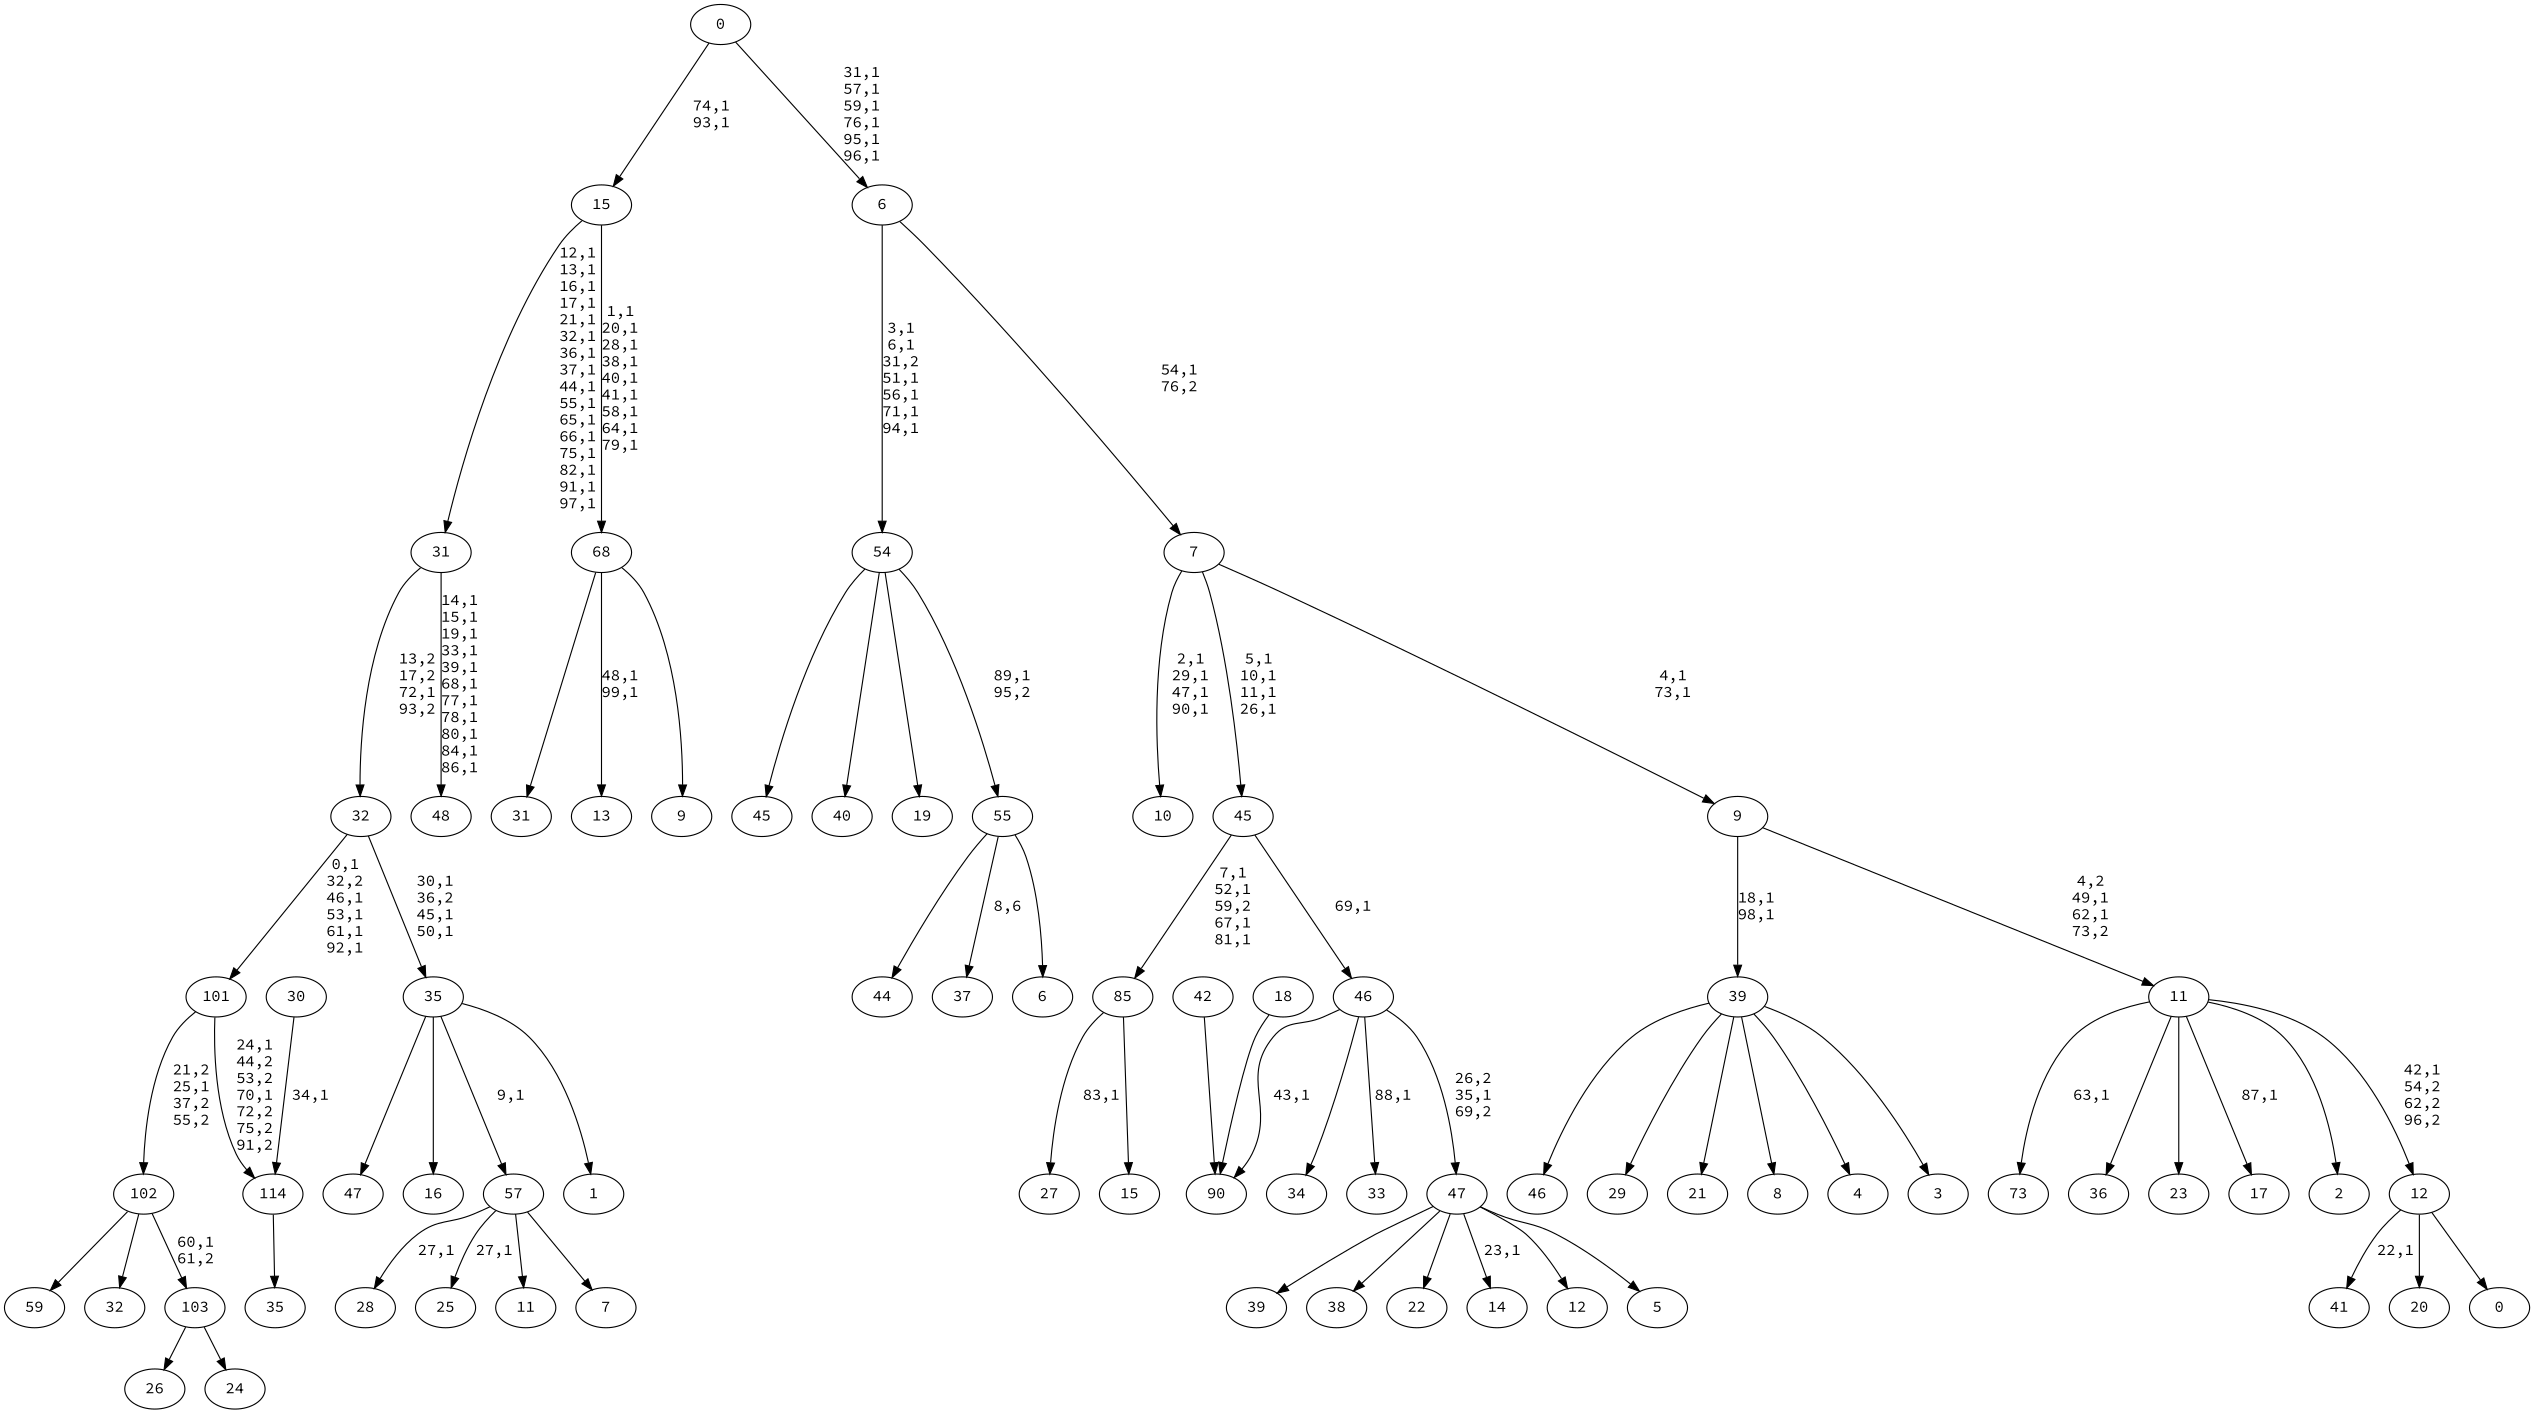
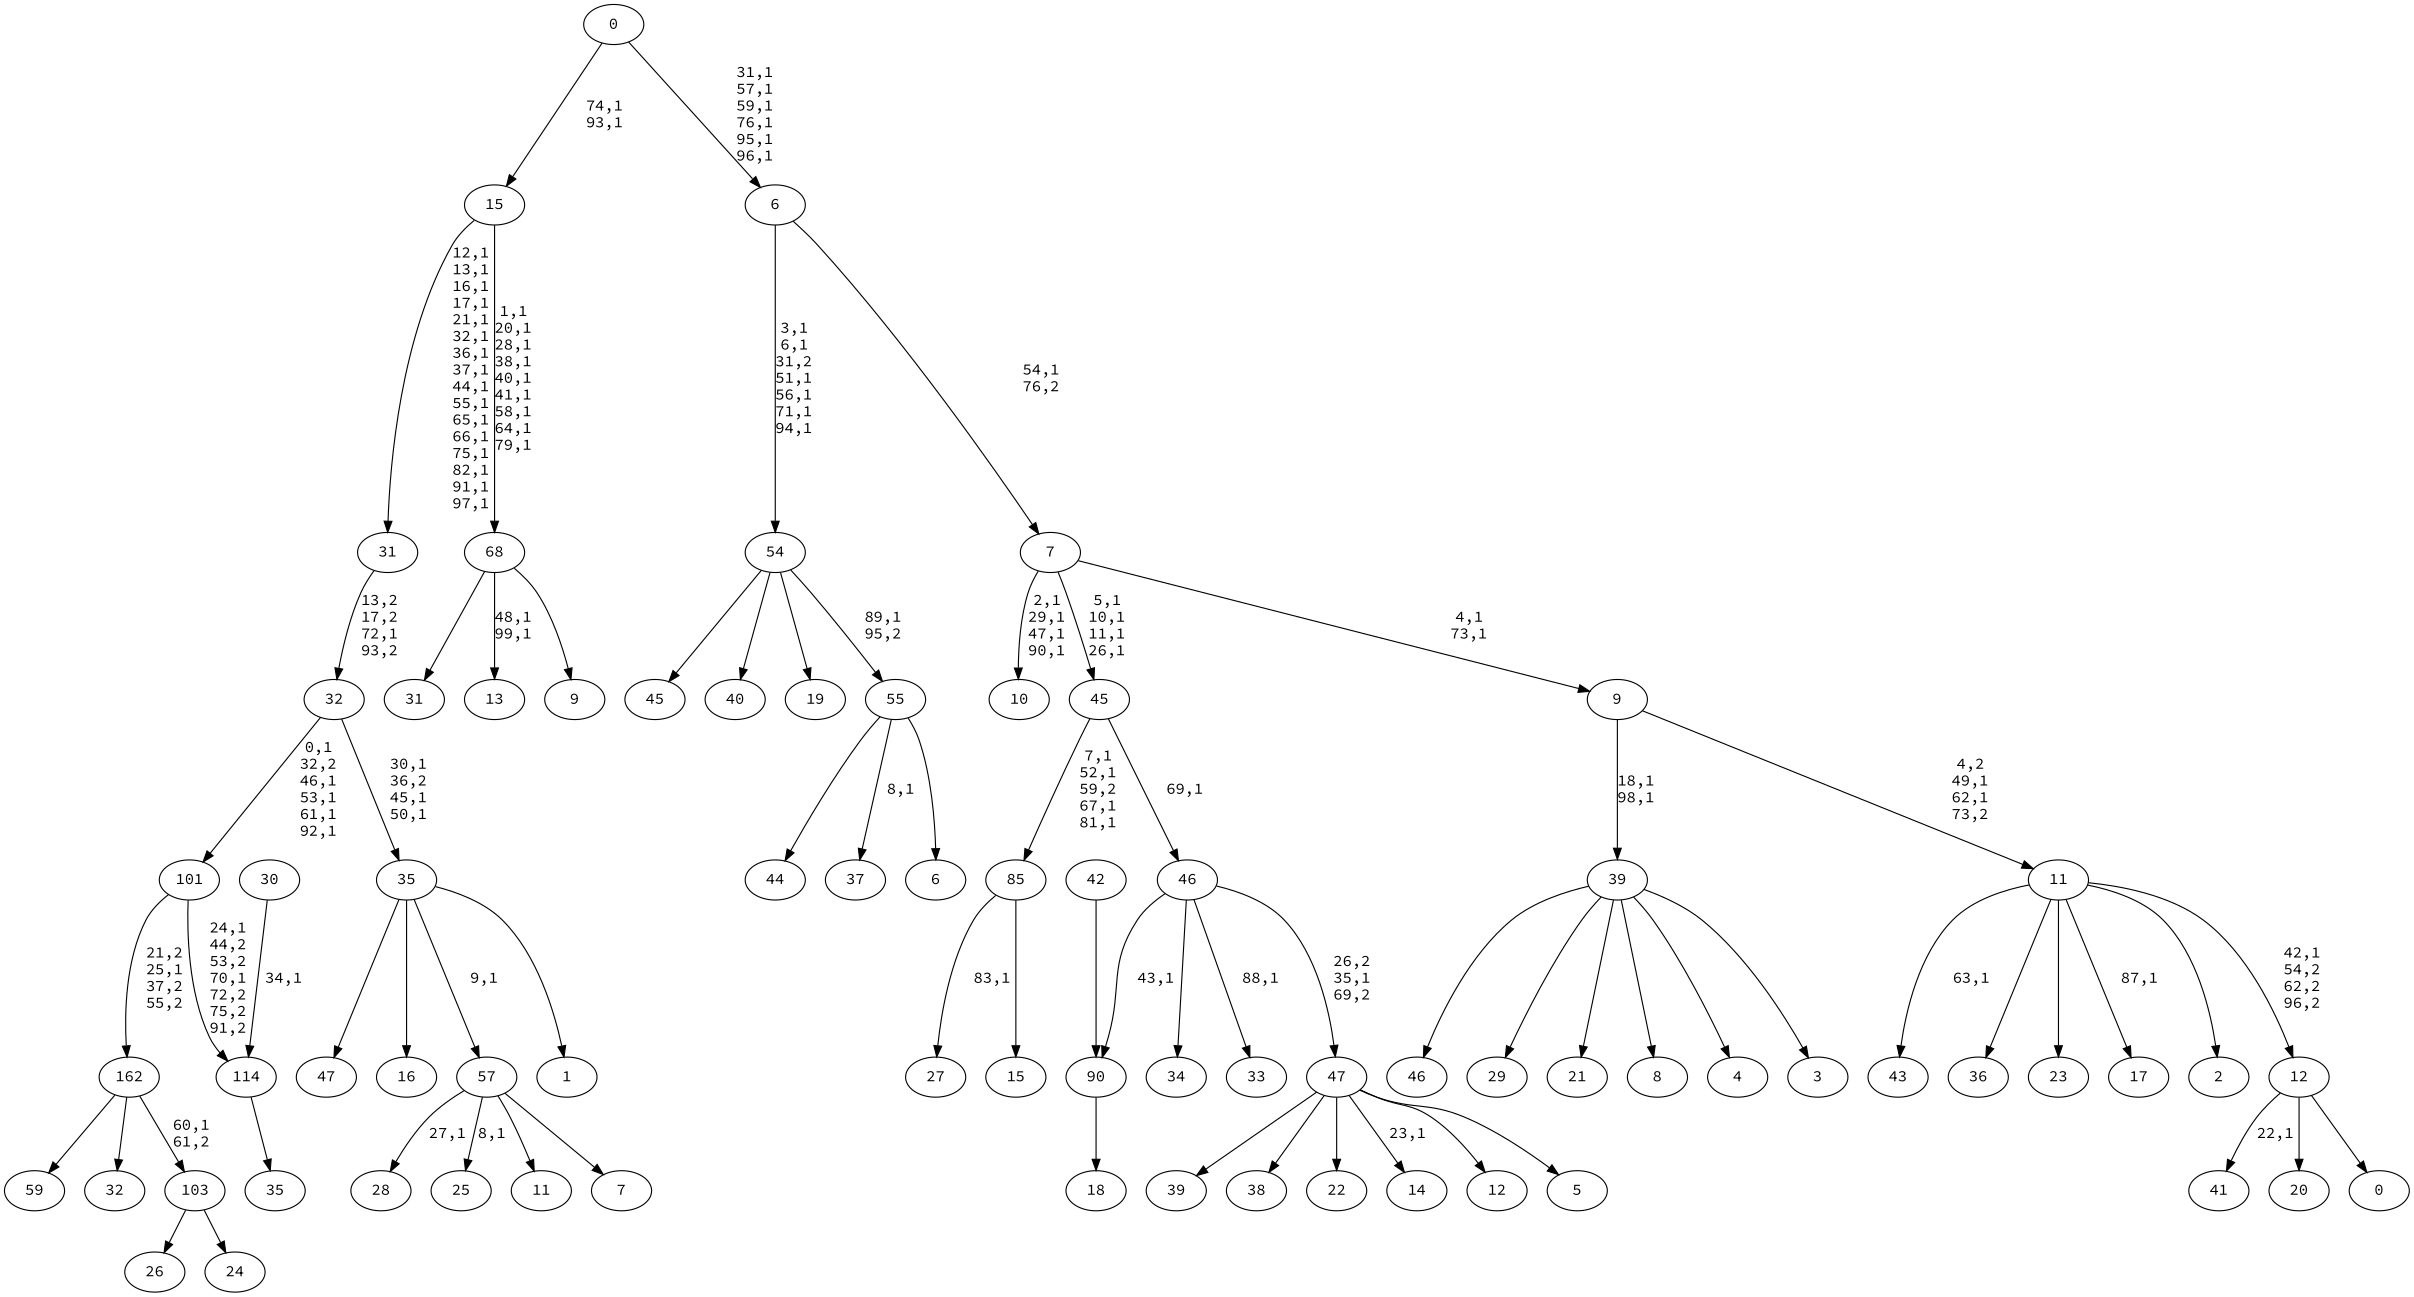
(441, 816) -> none
(1008, 907) -> (901, 790)
(1240, 1087) -> (1096, 1128)
(144, 1194) -> (129, 1077)
(2018, 1194) -> (1898, 1077)
(495, 1251) -> (492, 1134)
